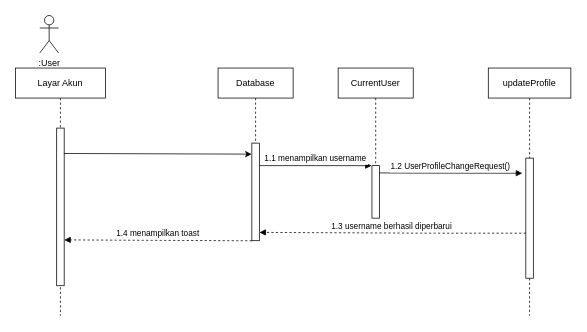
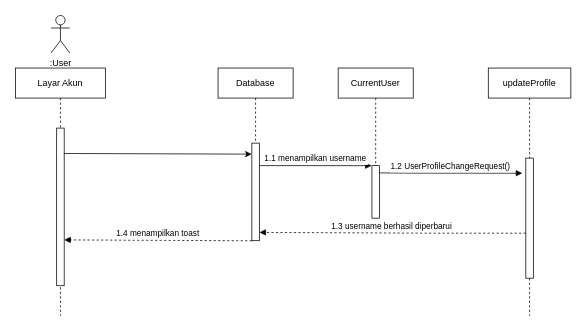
(49, 34) -> (60, 34)
